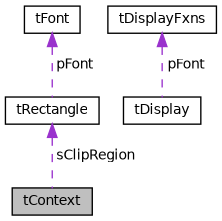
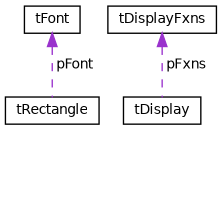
(185, 65) -> (185, 65)
(52, 202) -> none
